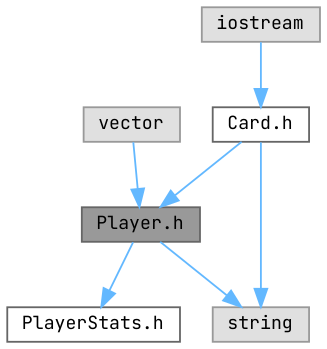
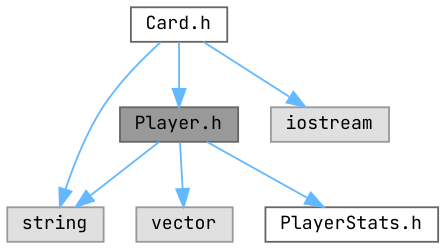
(261, 66) -> (246, 69)
(136, 166) -> (181, 166)
